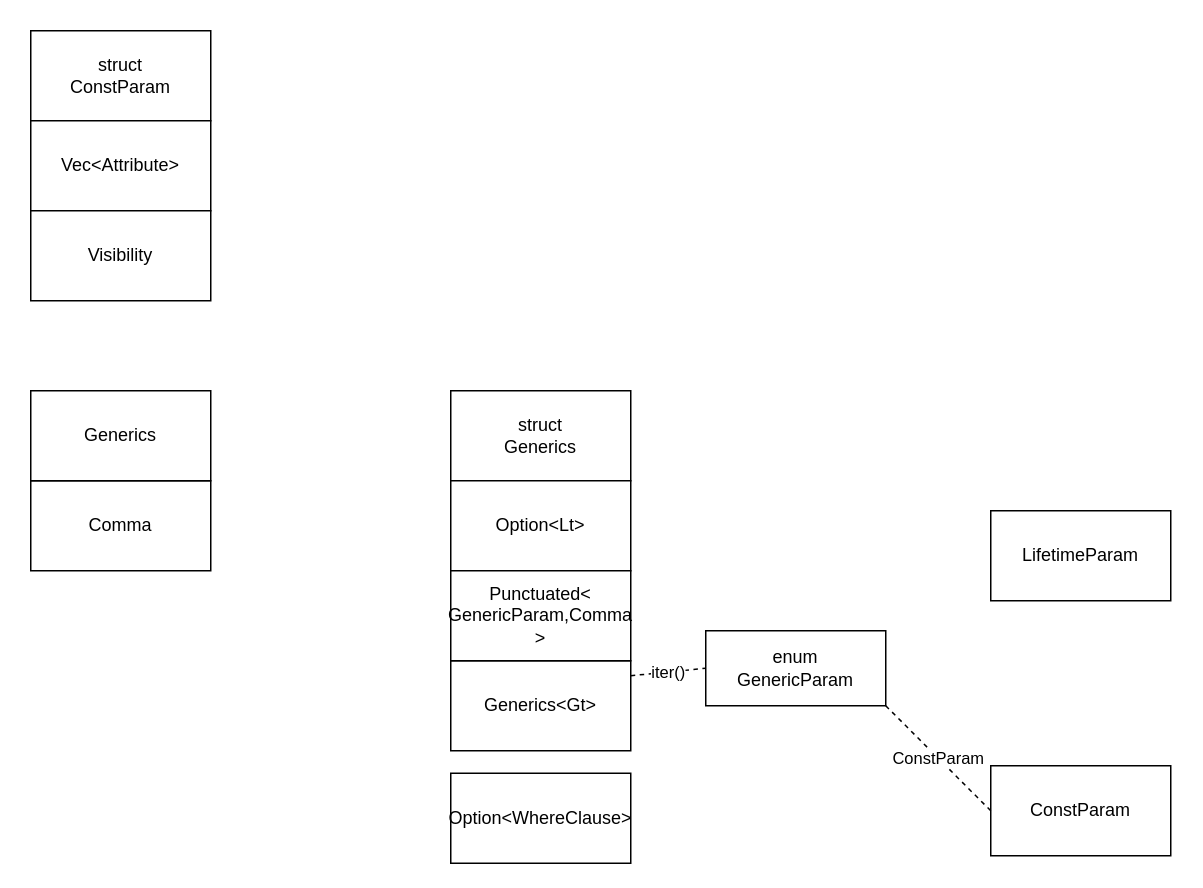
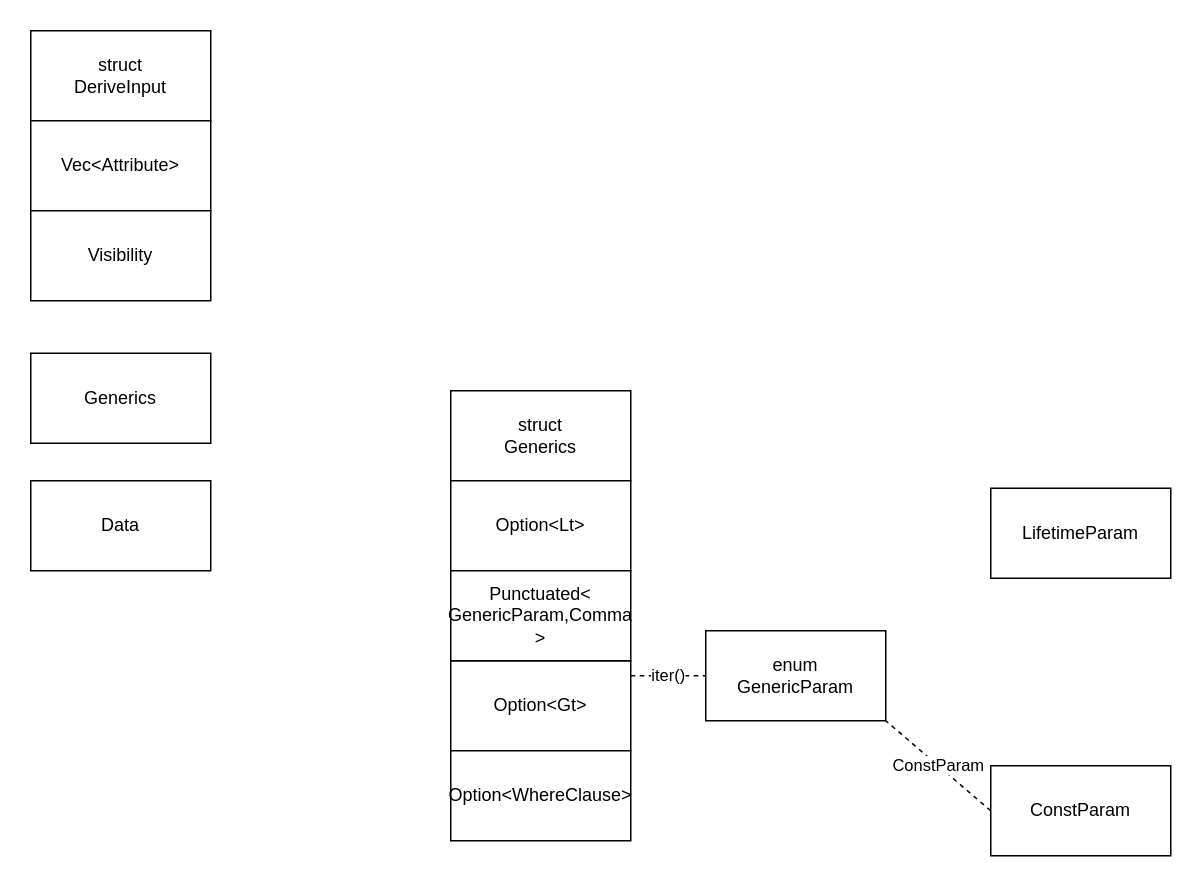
(121, 76) -> (121, 76)
(121, 436) -> (121, 398)
(121, 526) -> (121, 526)
(1081, 556) -> (1081, 533)
(796, 668) -> (796, 676)
(541, 706) -> (541, 706)
(541, 818) -> (541, 796)
